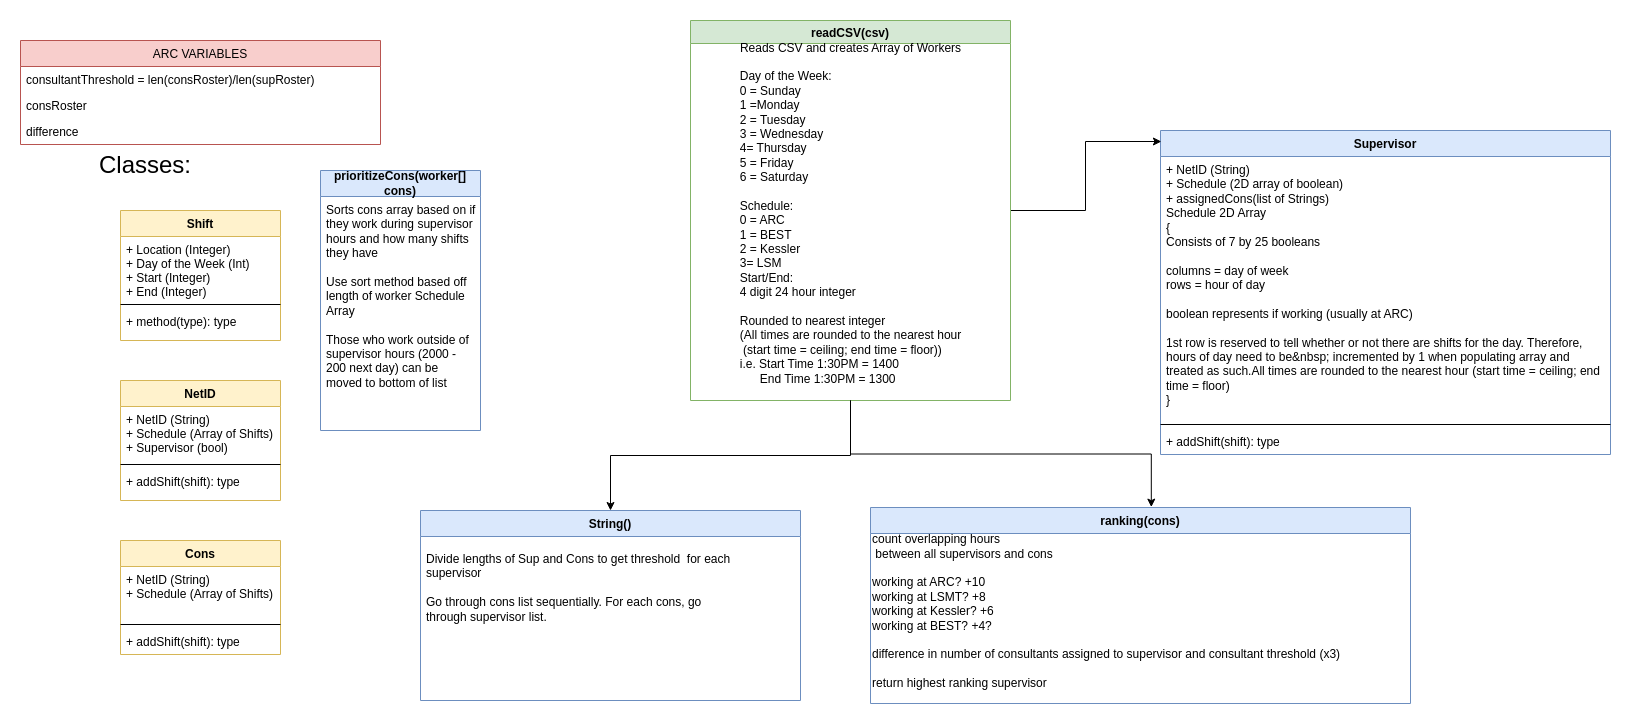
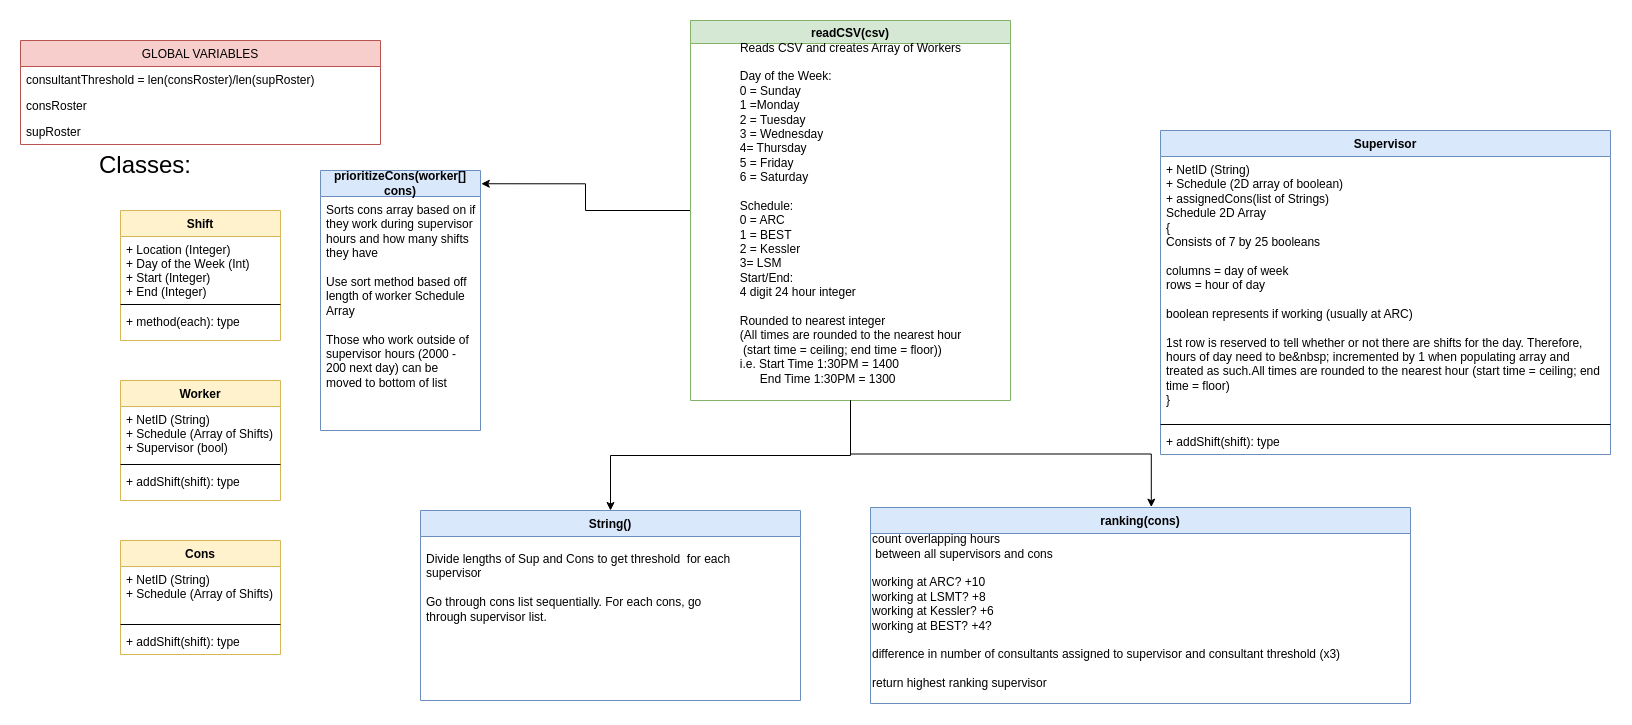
(200, 54) -> (200, 54)
(58, 132) -> (56, 132)
(1086, 179) -> none
none -> (586, 200)
(189, 322) -> (189, 322)
(200, 394) -> (200, 394)
